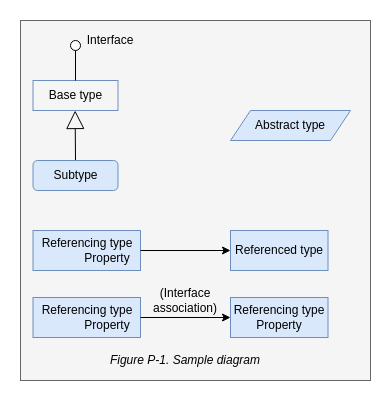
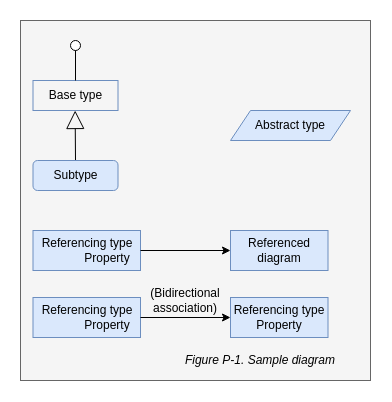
(111, 41) -> none
(280, 251) -> (280, 251)
(186, 301) -> (186, 301)
(186, 361) -> (261, 361)
